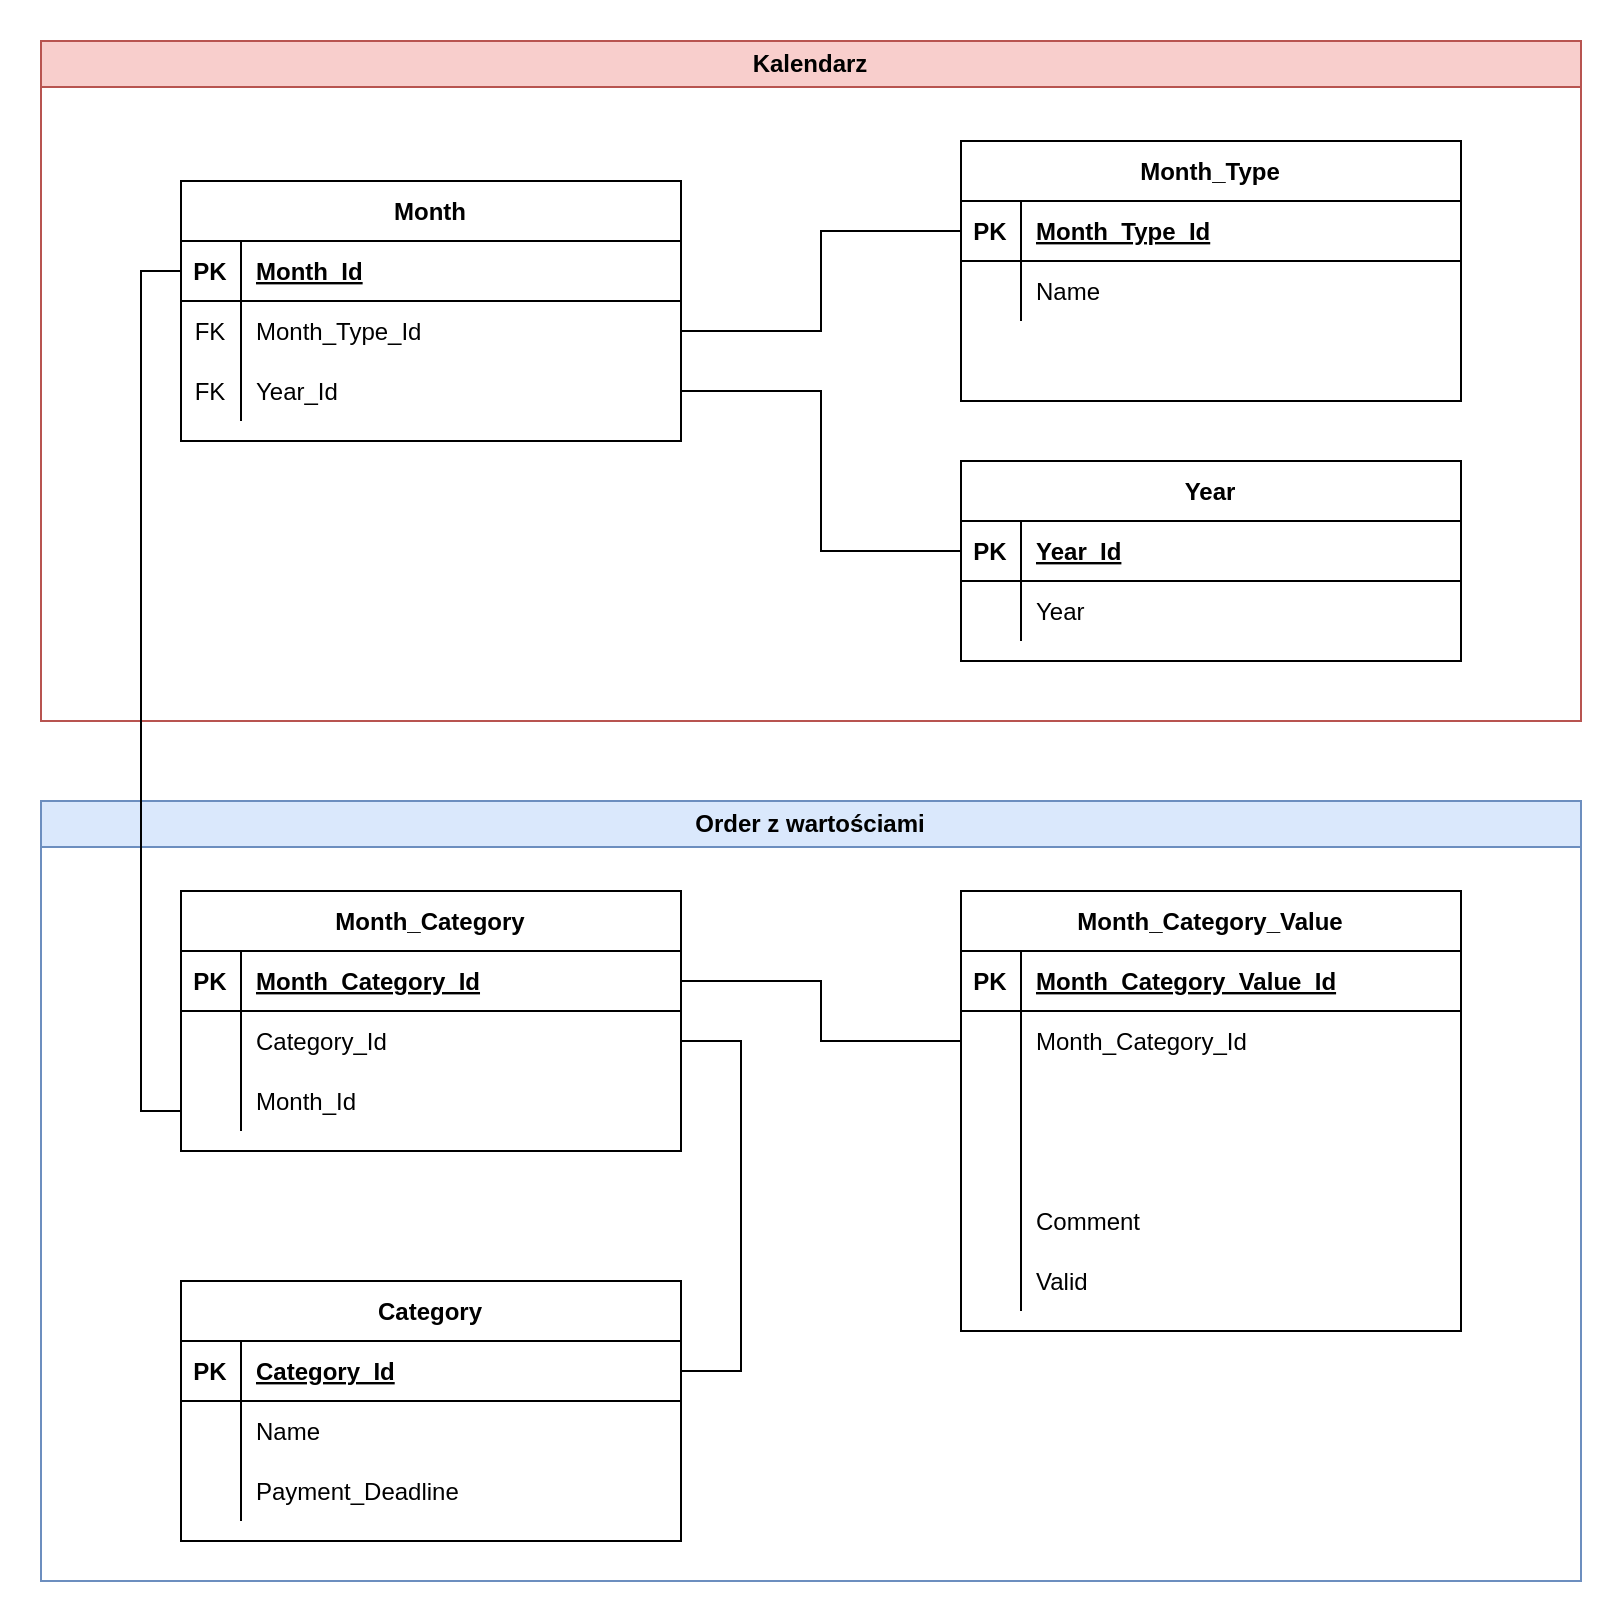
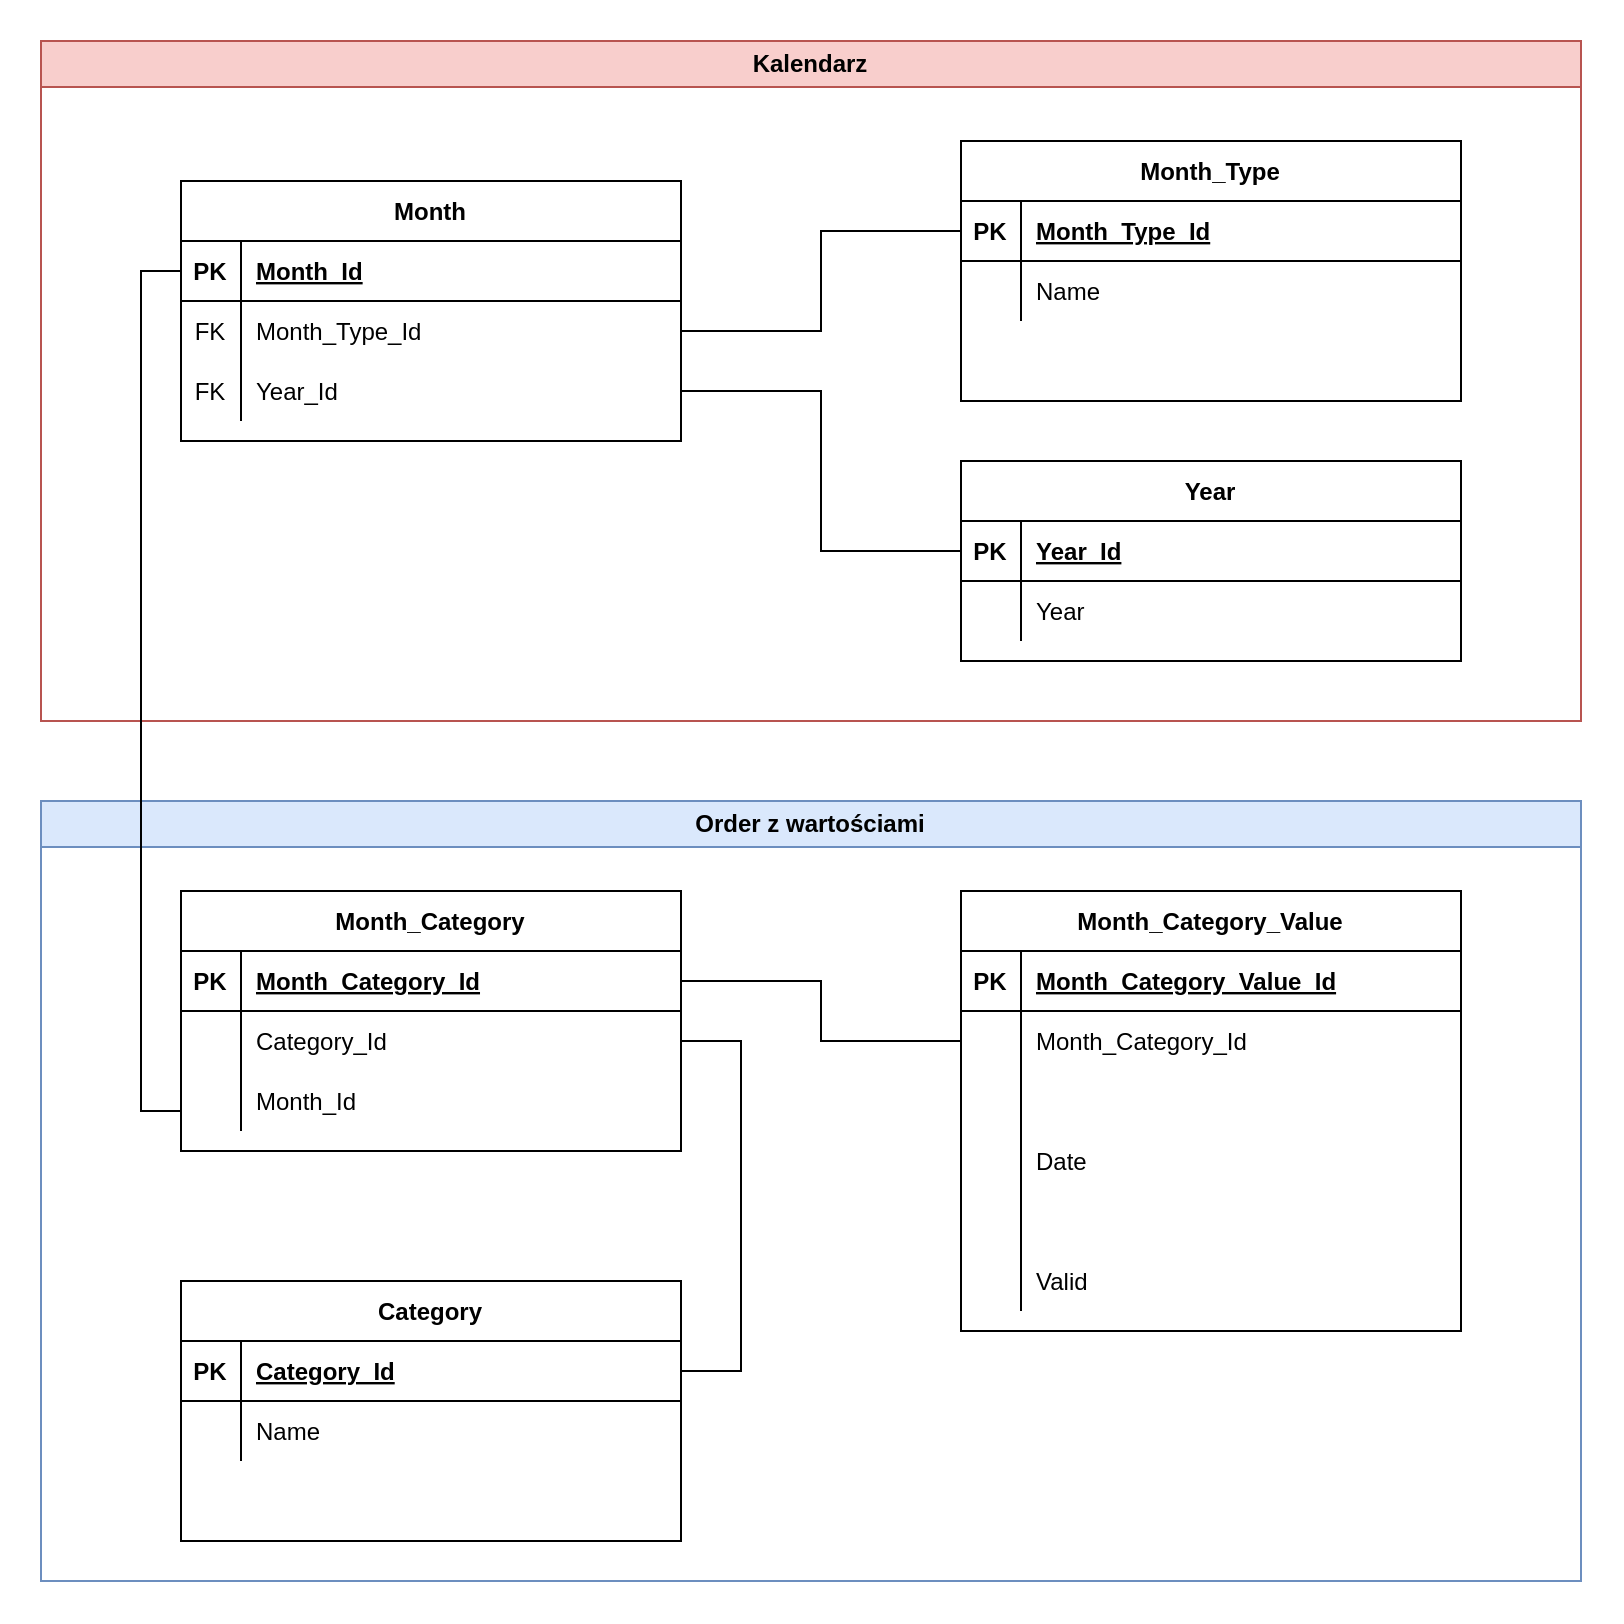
none -> (1241, 1161)
(1241, 1221) -> none
(461, 1491) -> none
